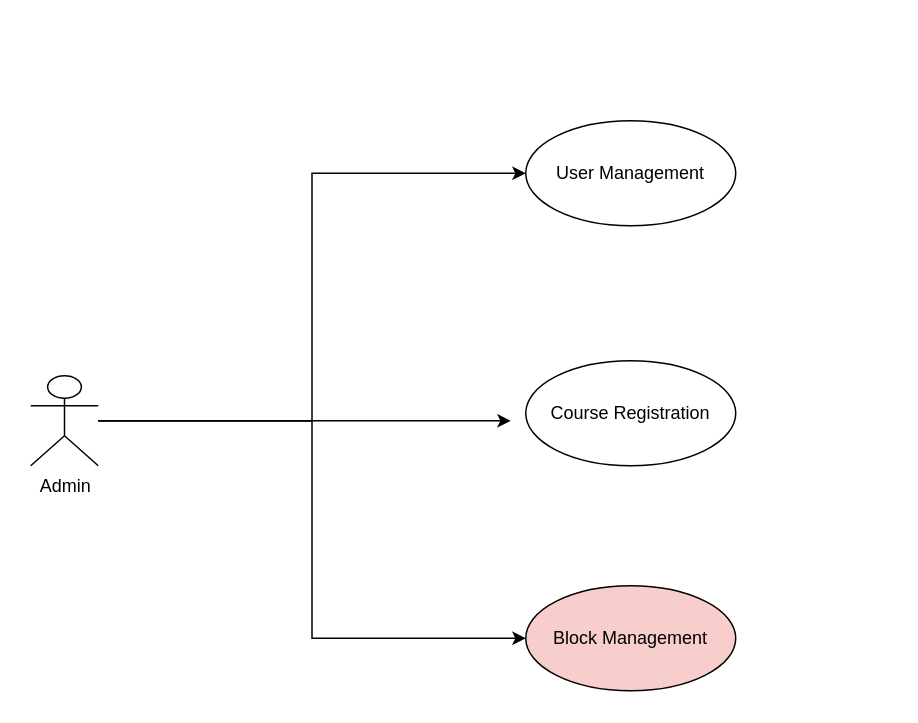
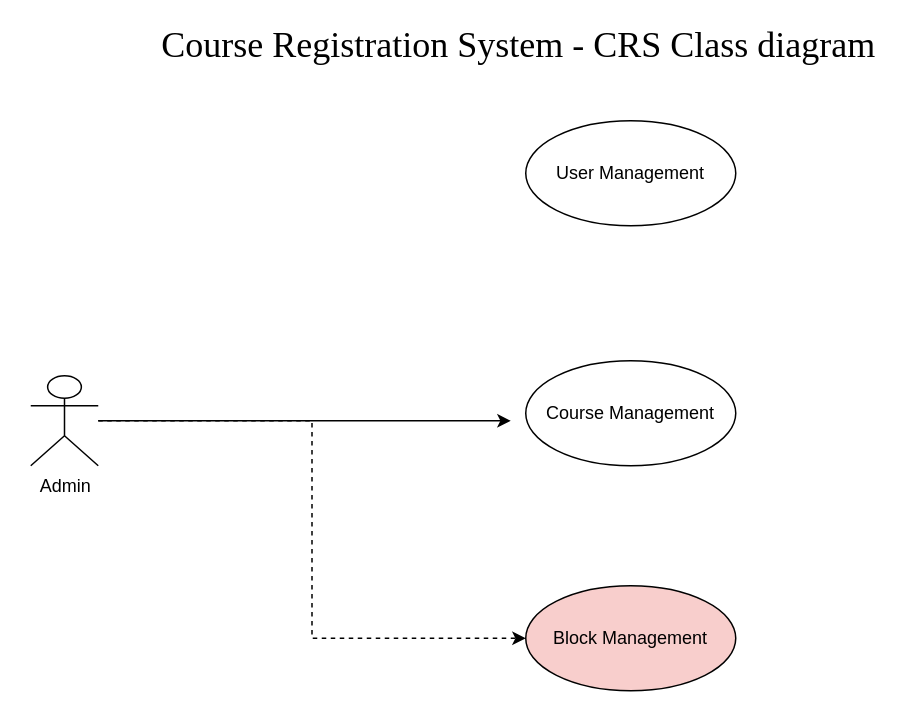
none -> (518, 46)
(312, 193) -> none
(631, 413) -> (631, 413)
(312, 630) -> (312, 630)
